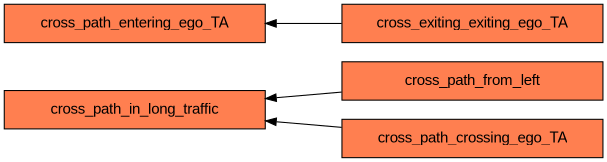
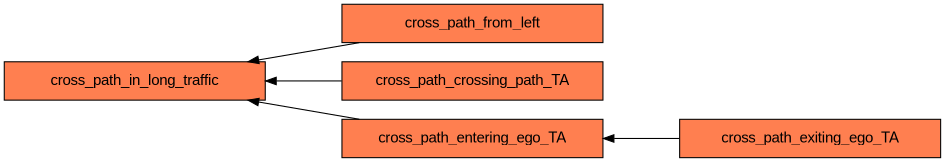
(472, 23) -> (810, 138)
none -> (309, 111)
(472, 138) -> (472, 81)
